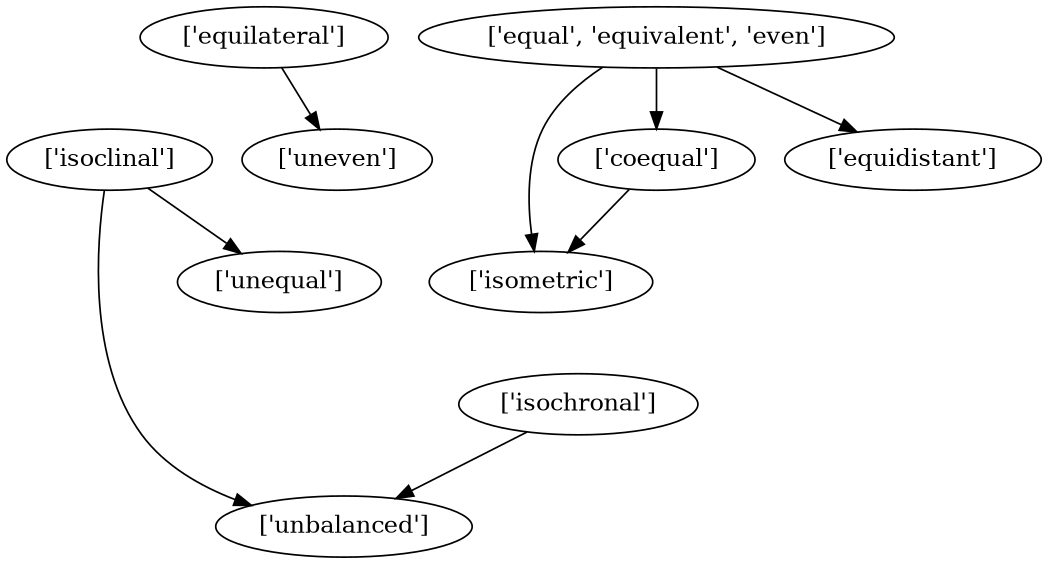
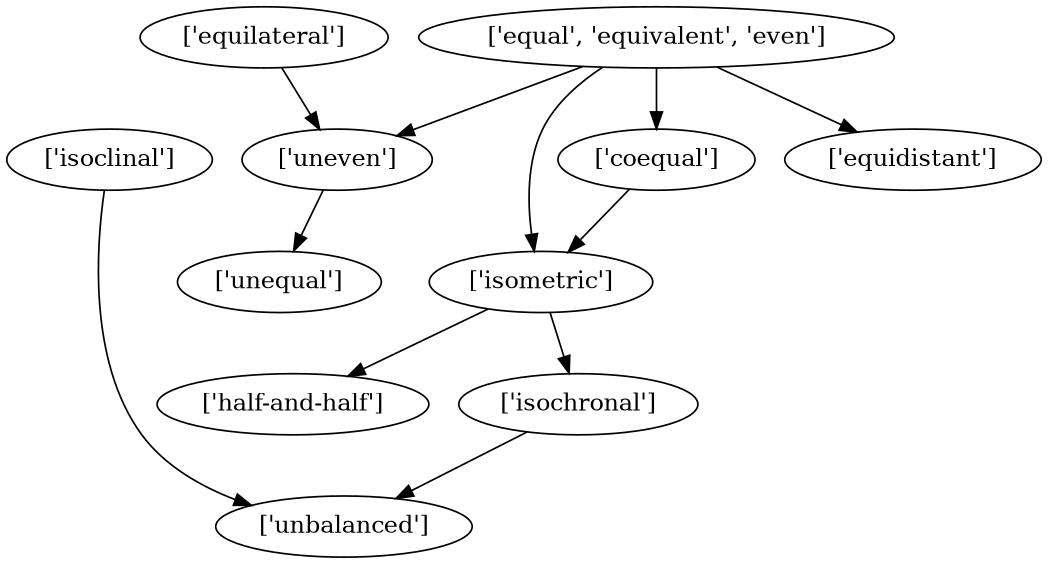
none -> (498, 98)
(187, 216) -> (312, 213)
none -> (557, 335)
none -> (293, 404)
